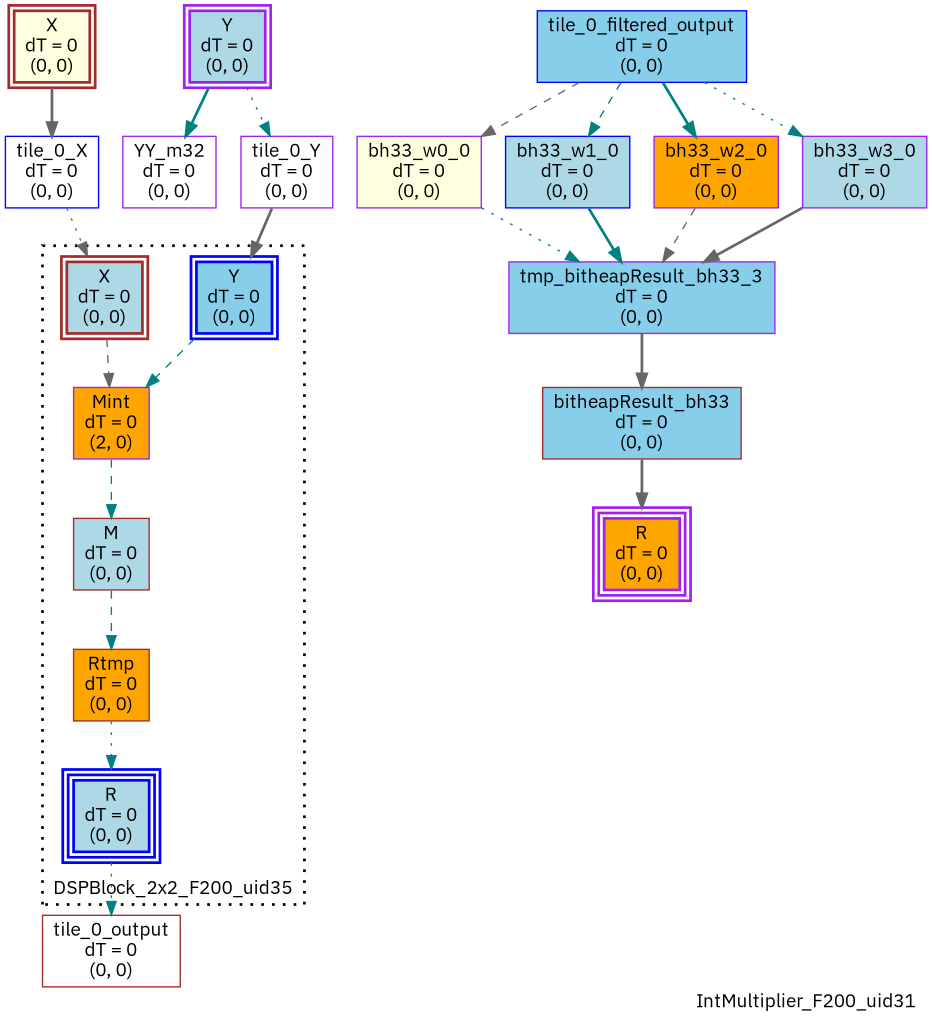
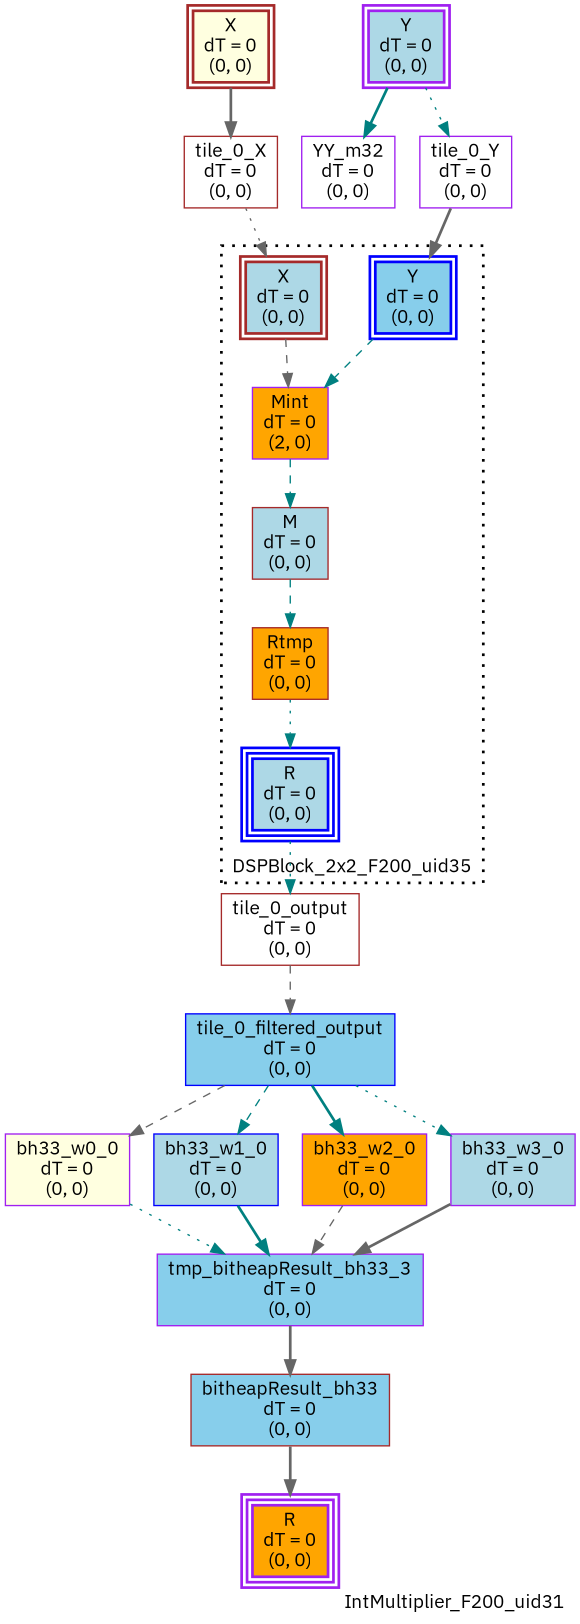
(52, 172) -> (231, 172)
none -> (290, 983)
